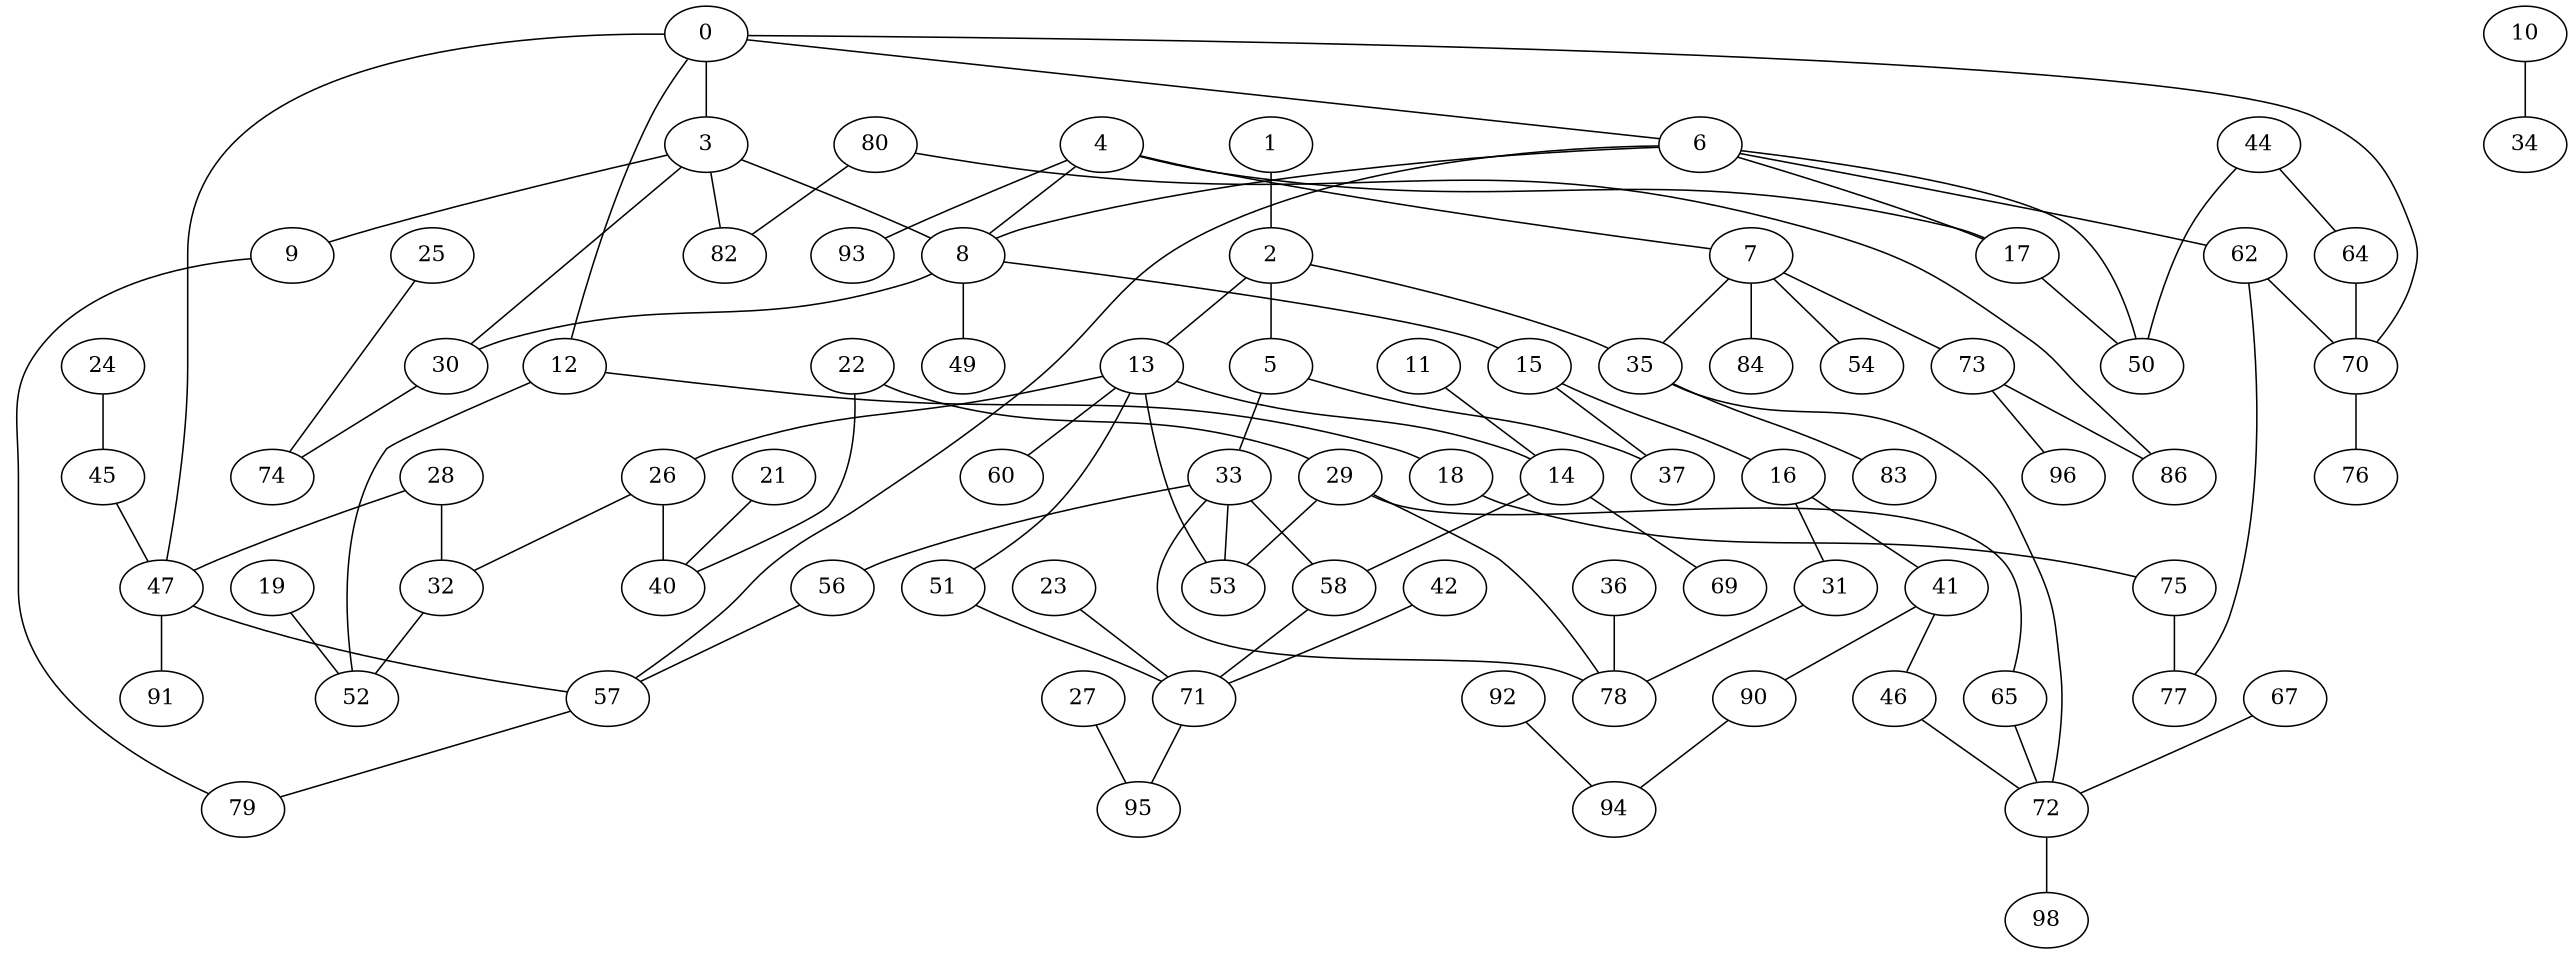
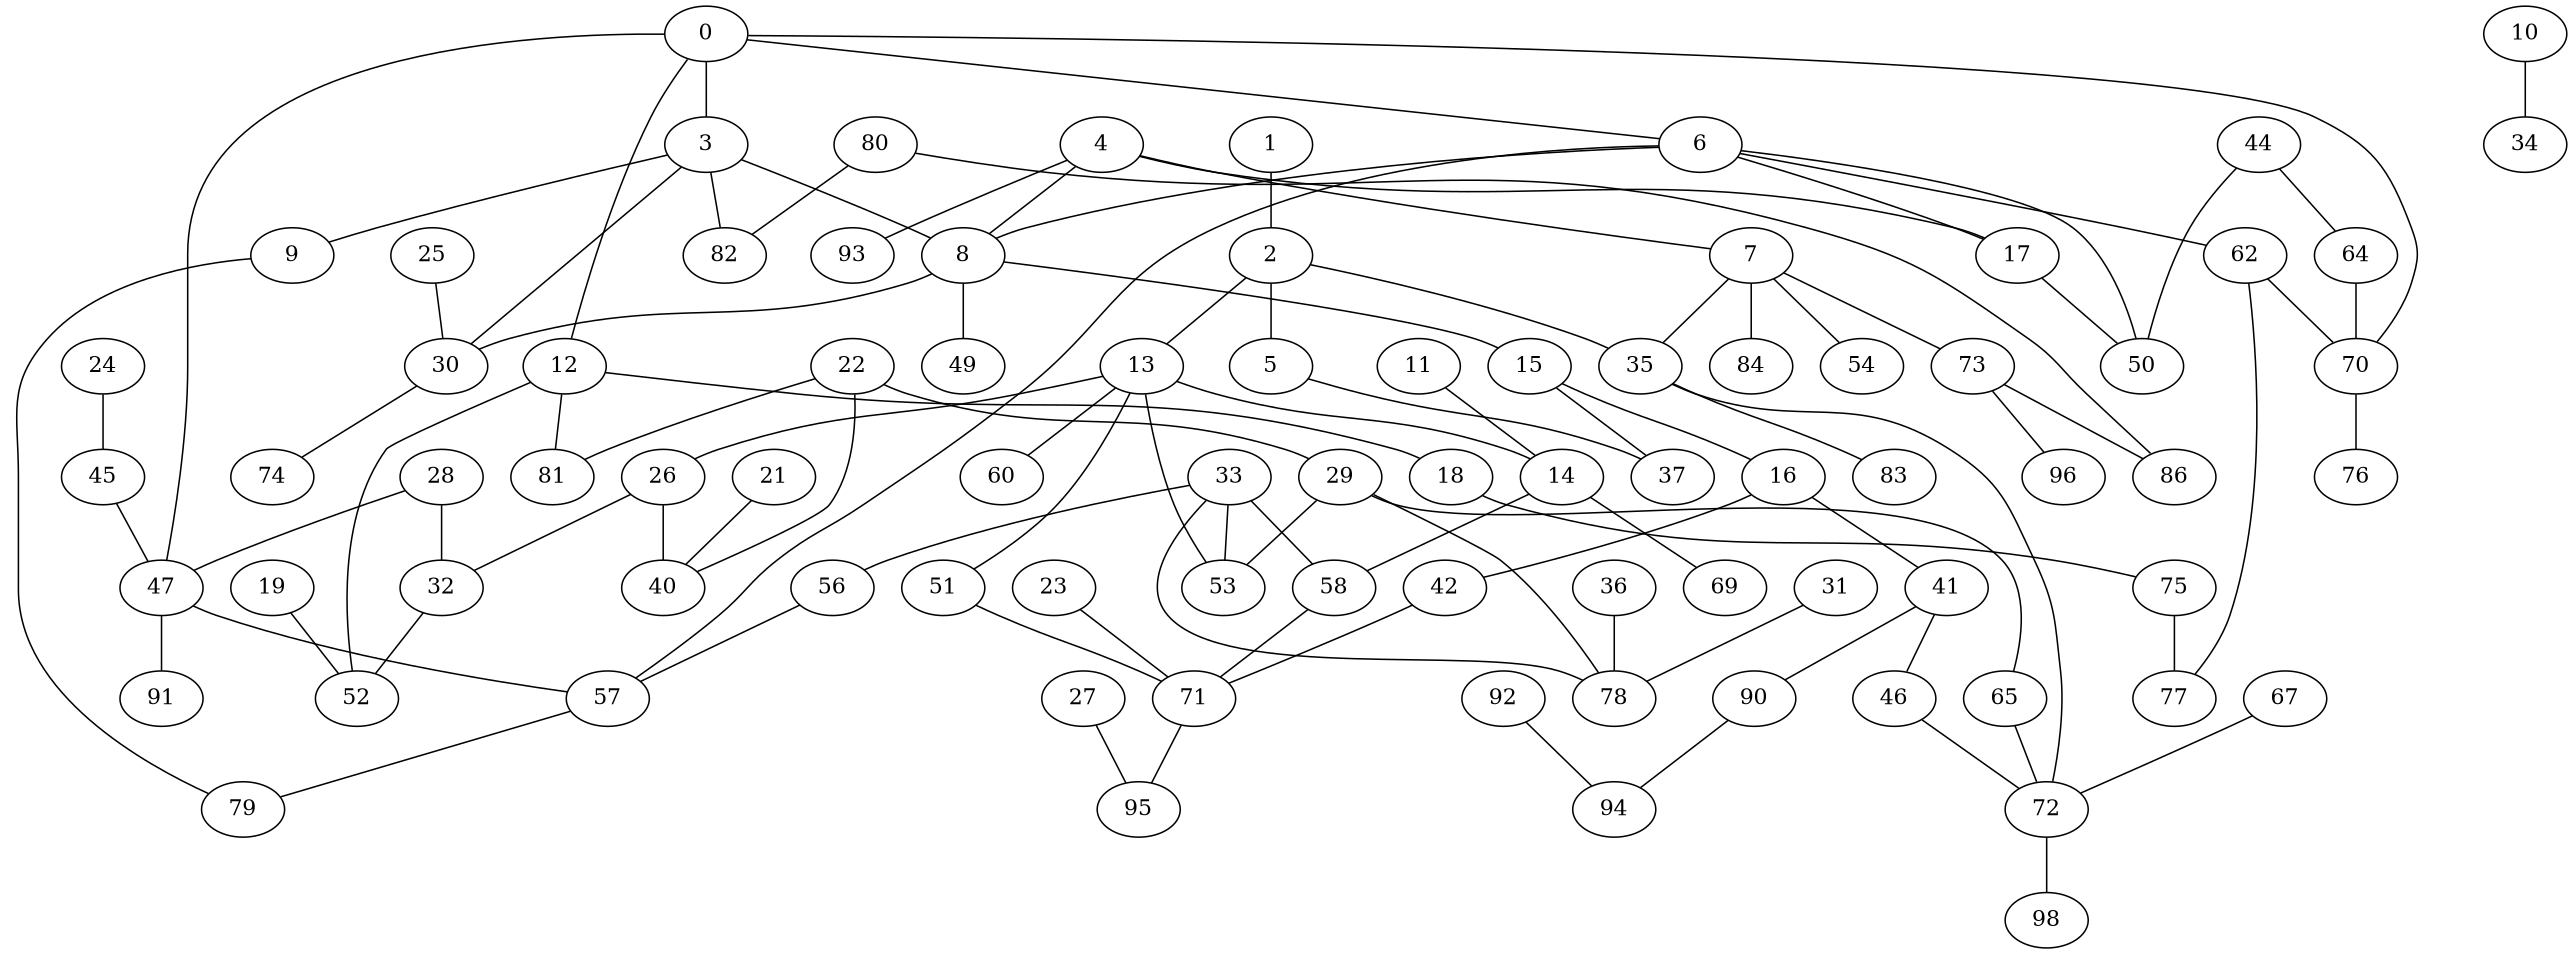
(352, 366) -> (439, 311)
(1248, 428) -> none
none -> (552, 477)
(1810, 532) -> (1619, 541)
